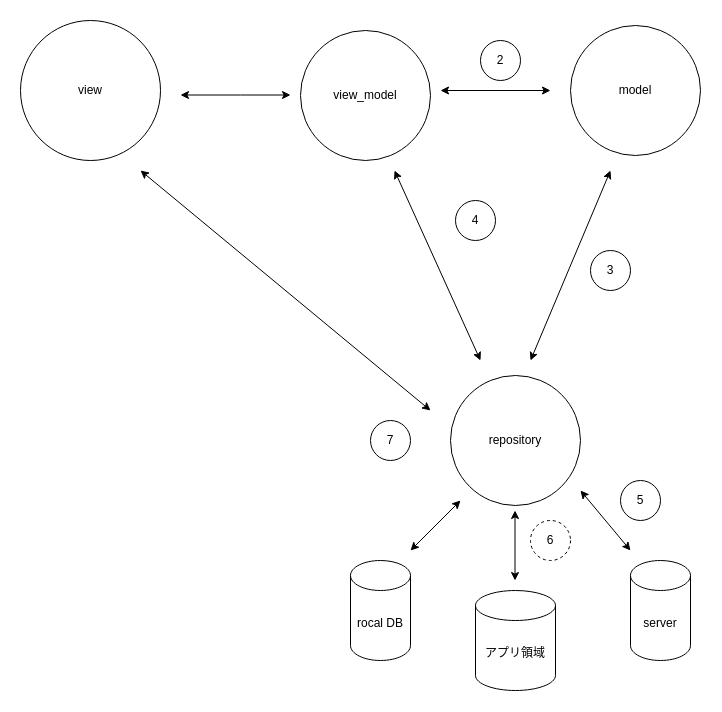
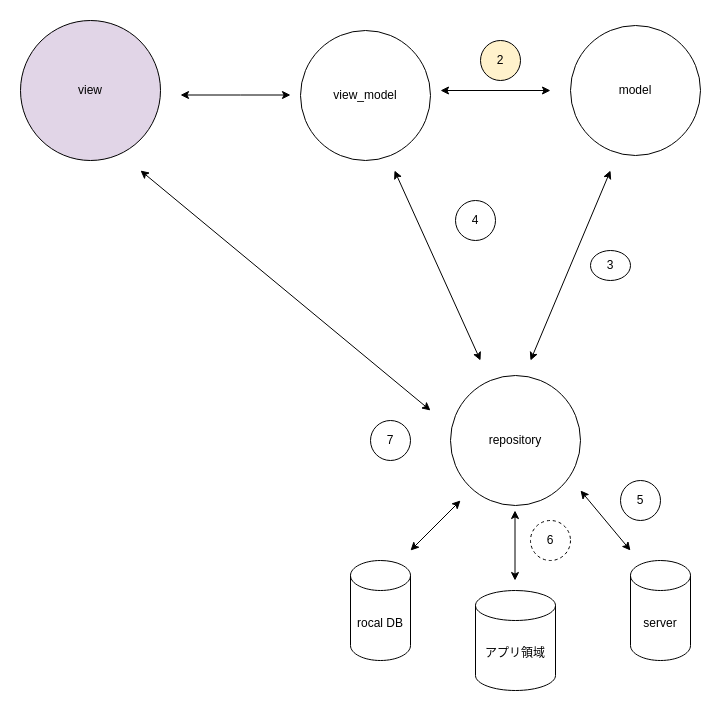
(501, 61) -> (501, 61)
(91, 91) -> (91, 91)
(611, 271) -> (611, 266)
